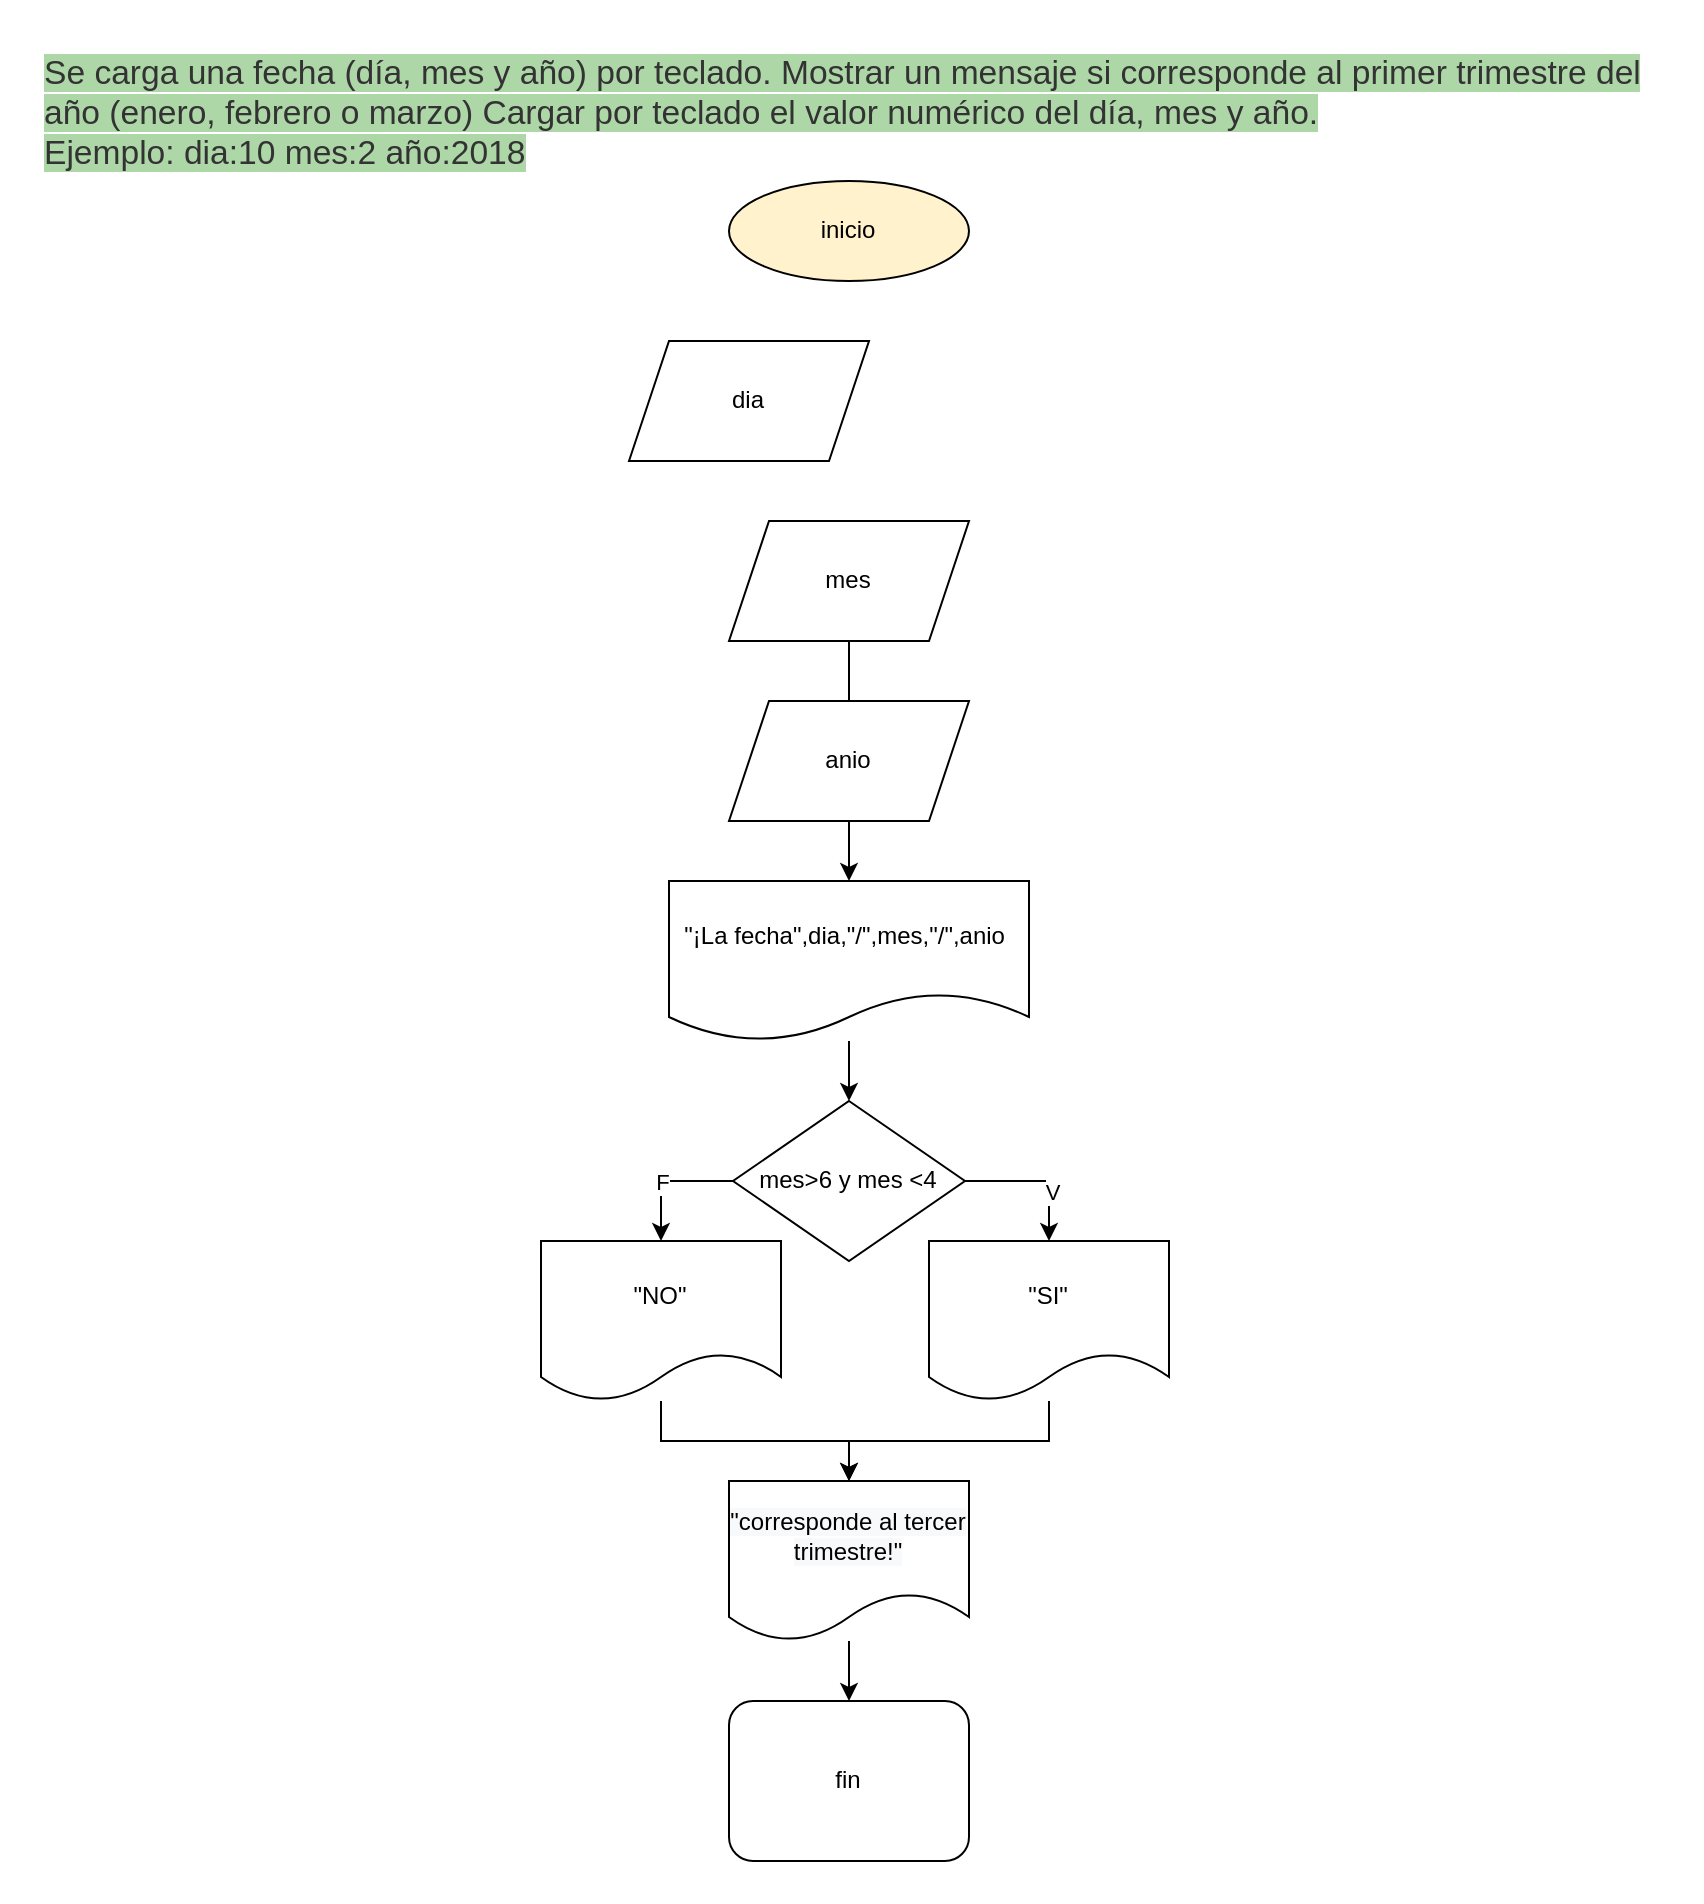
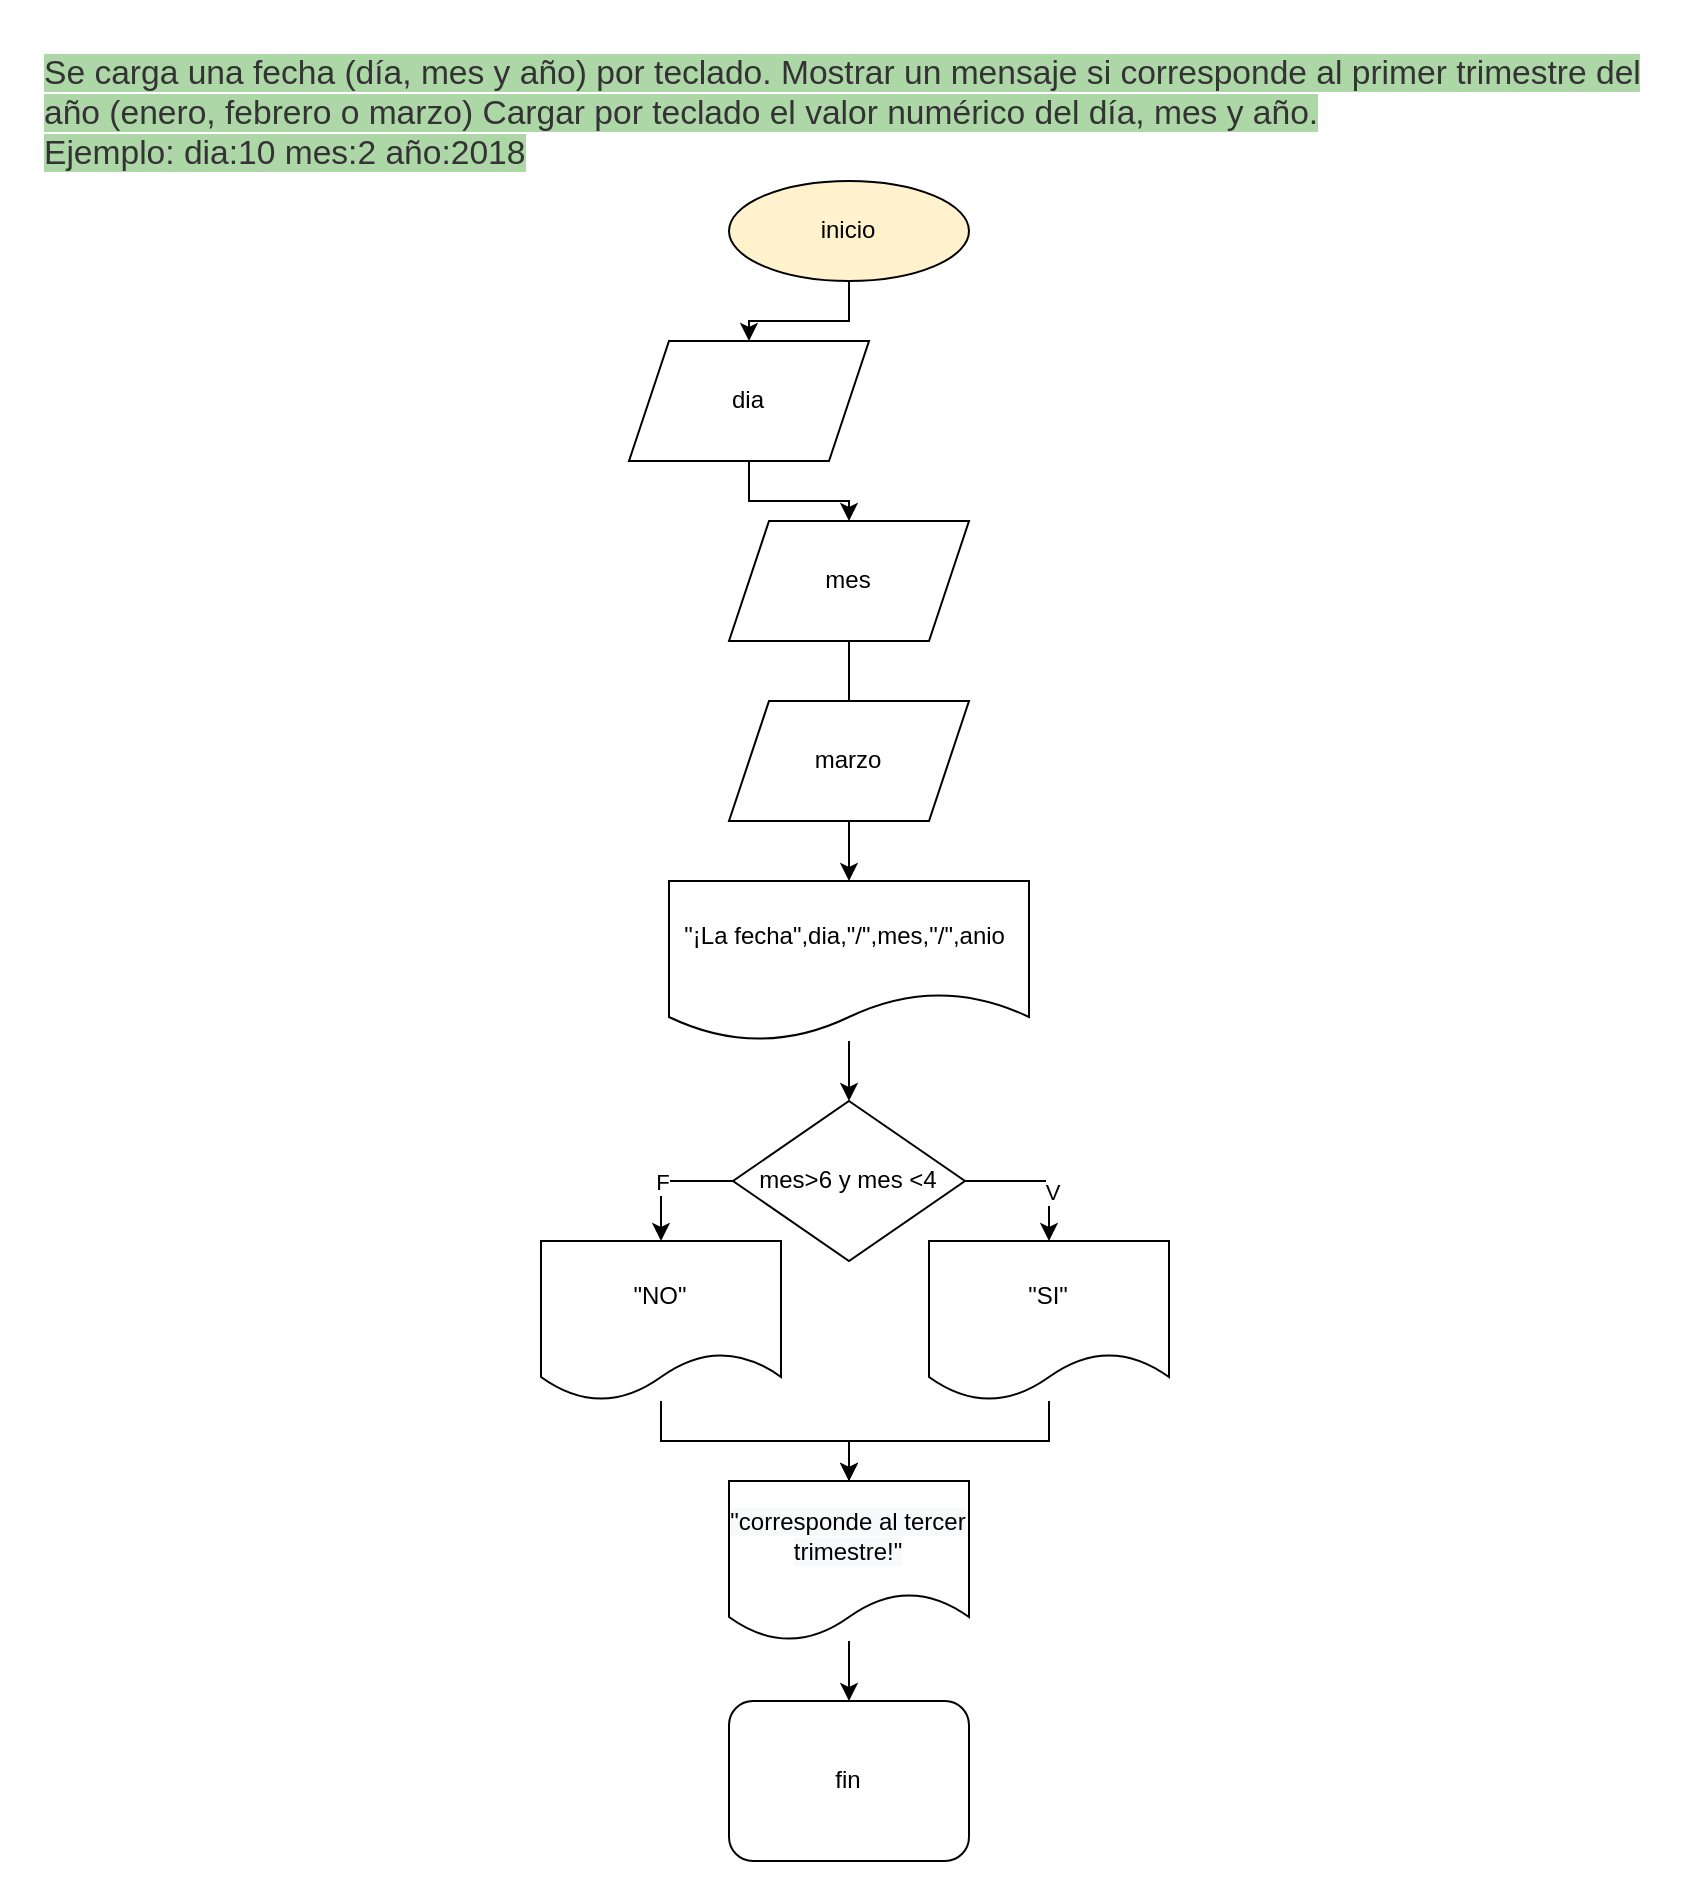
none -> (816, 321)
none -> (782, 501)
(849, 761) -> (849, 761)
